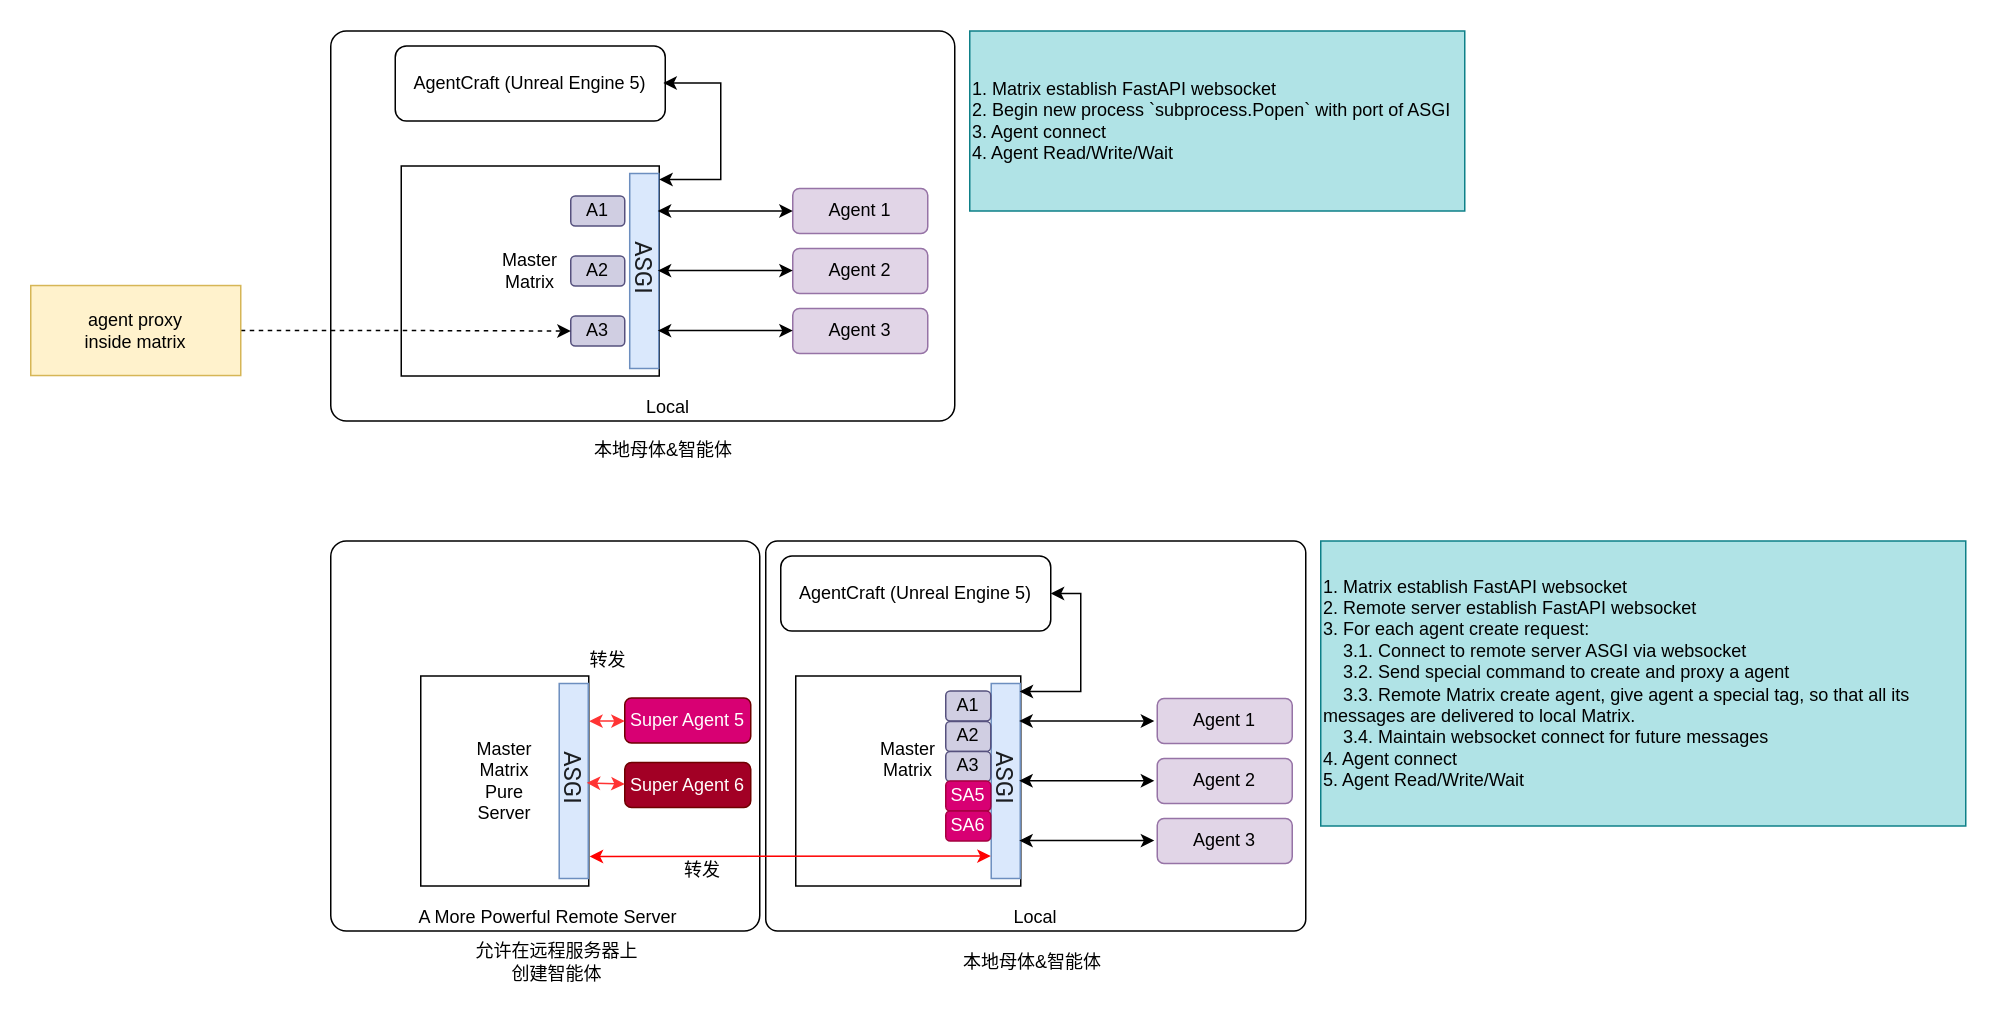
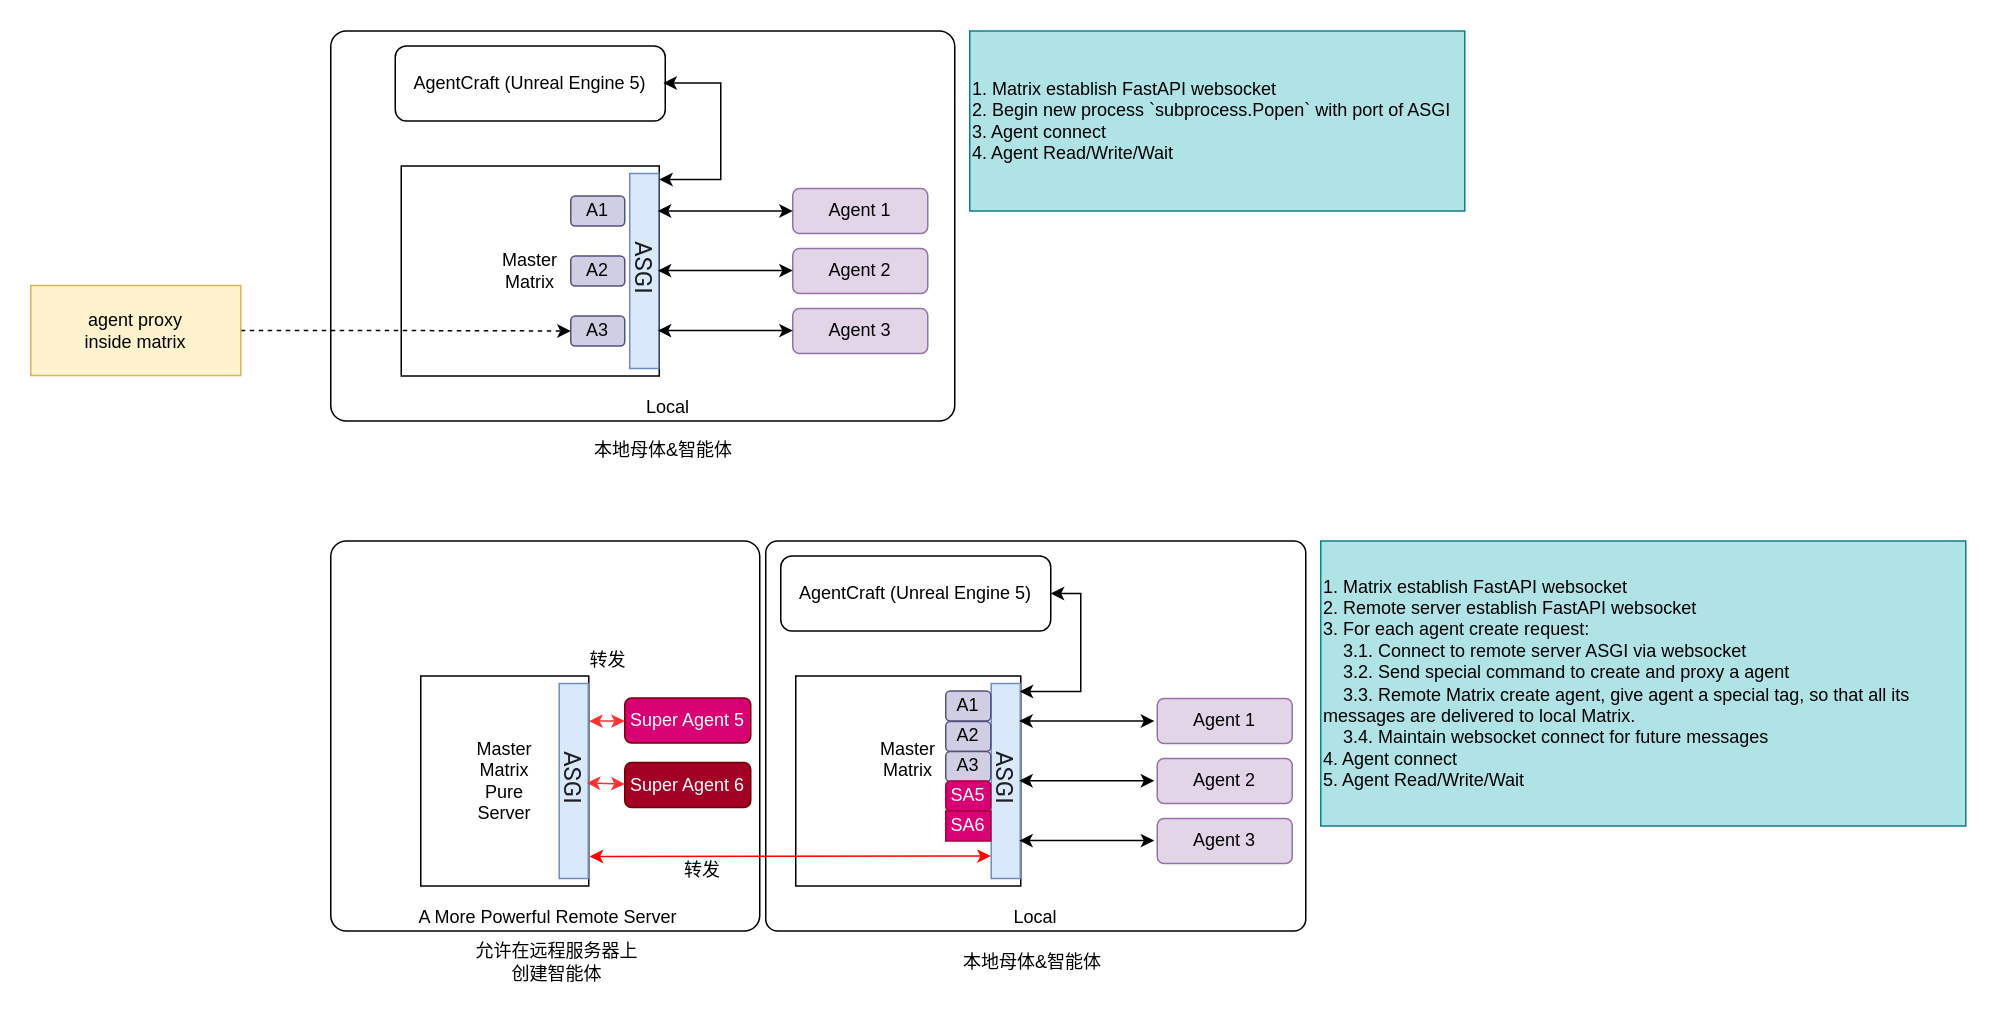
(968, 826) -> (968, 826)
